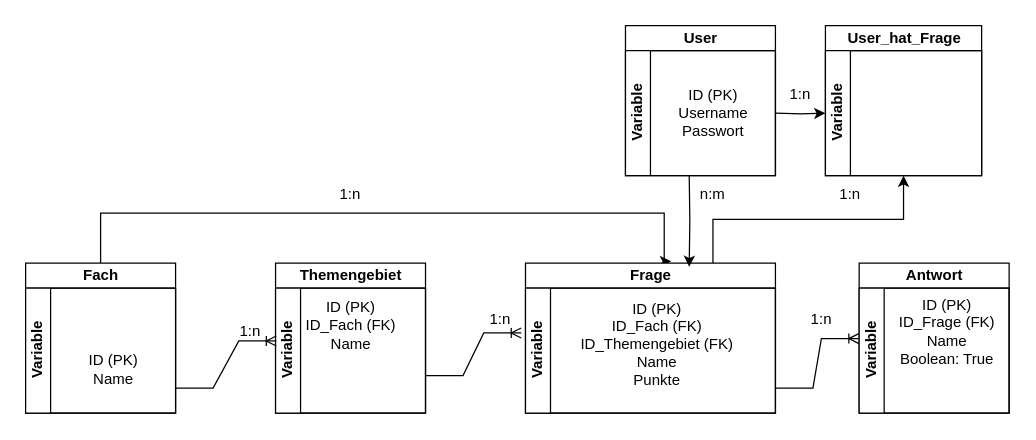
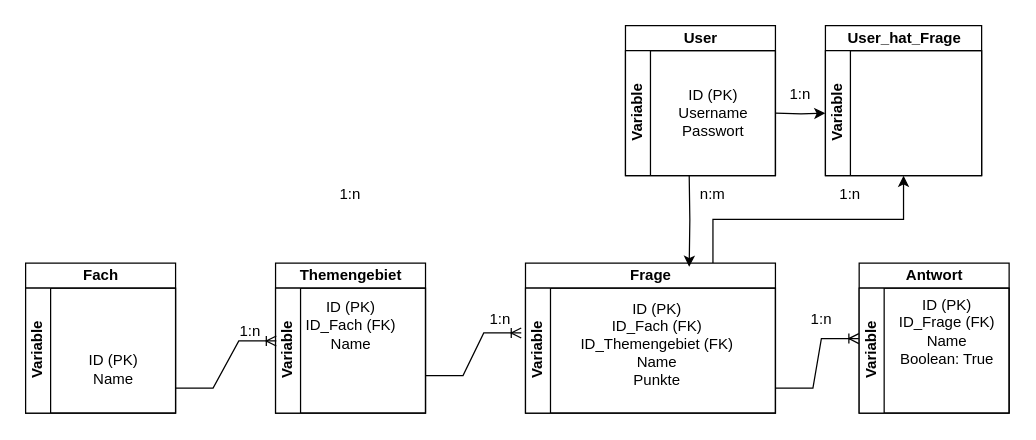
(382, 213) -> none
